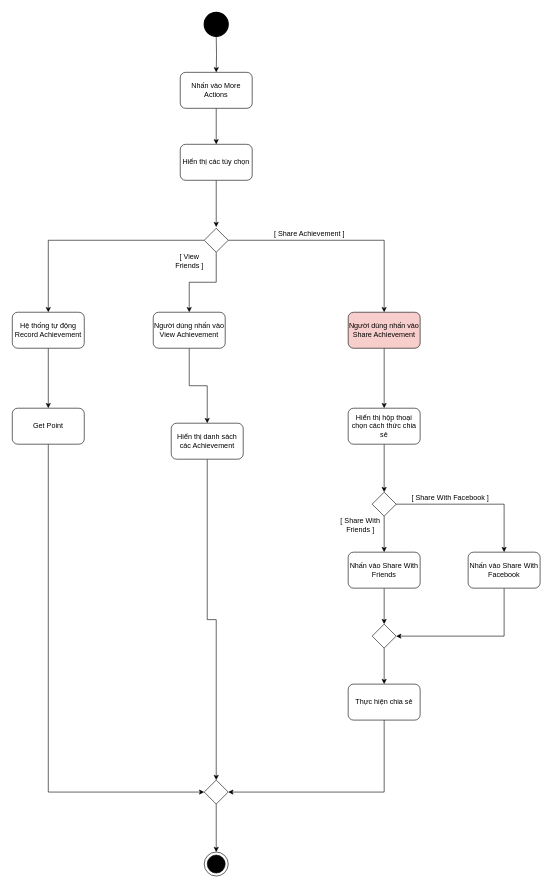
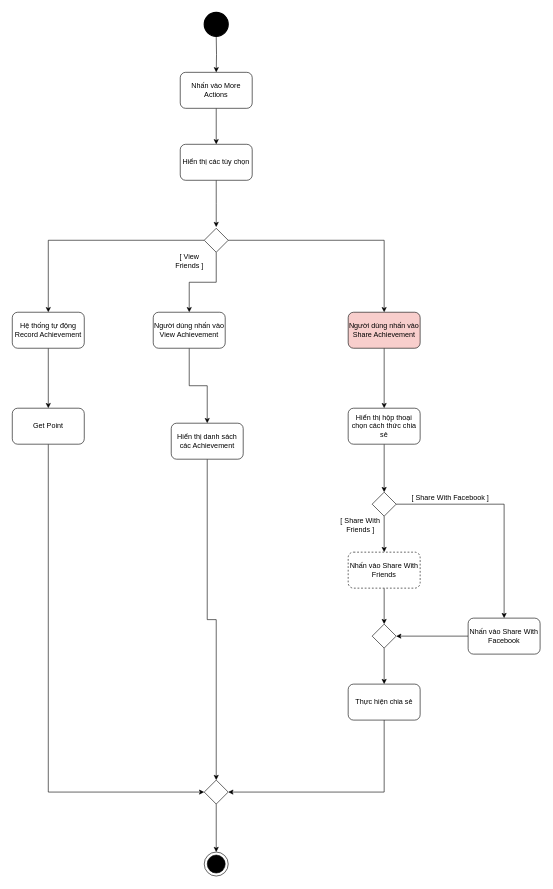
(309, 234) -> none
(384, 570) -> (384, 570)
(504, 570) -> (504, 636)
